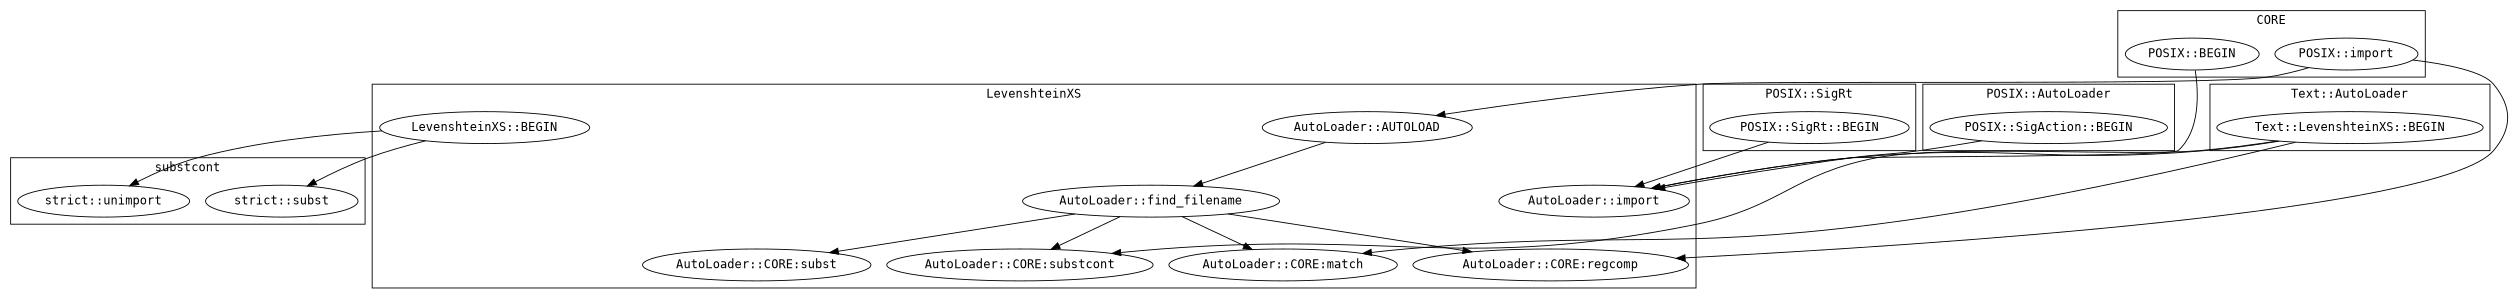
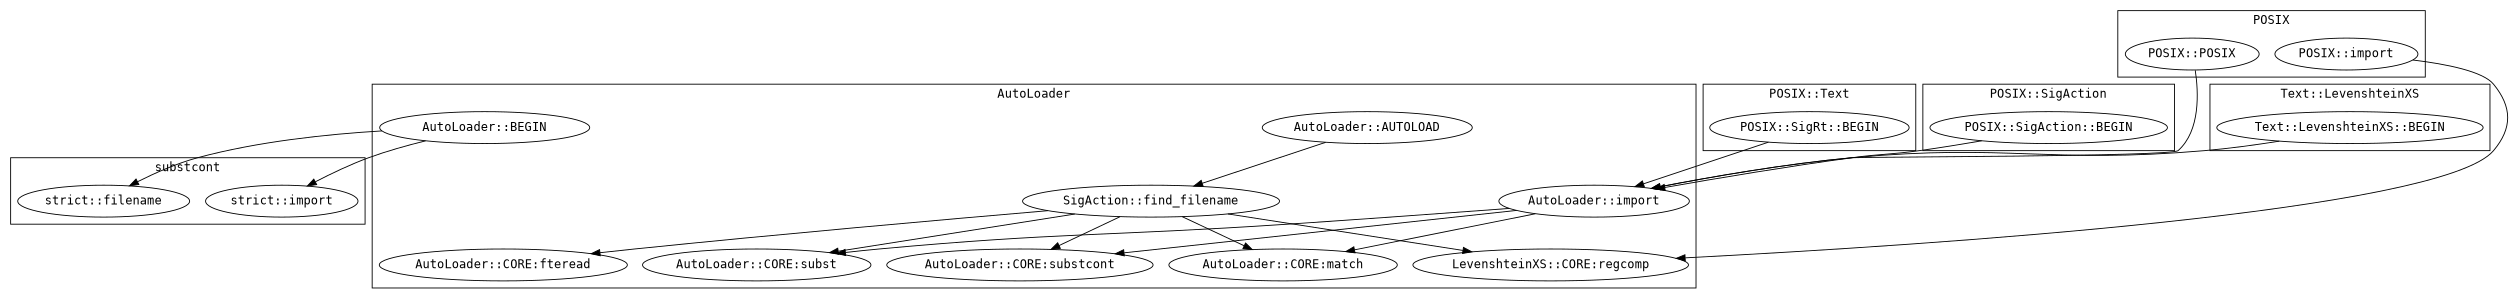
(2272, 21) -> (2272, 21)
(2192, 54) -> (2192, 54)
(1877, 82) -> none
(1034, 94) -> (1034, 94)
(1809, 94) -> (1809, 94)
(2049, 94) -> (2049, 94)
(2350, 94) -> (2350, 94)
(485, 128) -> (485, 128)
(104, 201) -> (104, 201)
(282, 201) -> (282, 201)
(1151, 201) -> (1151, 201)
(1705, 222) -> (1311, 233)
(1837, 229) -> (1445, 232)
none -> (1177, 231)
none -> (503, 265)
(1551, 265) -> (1551, 265)
